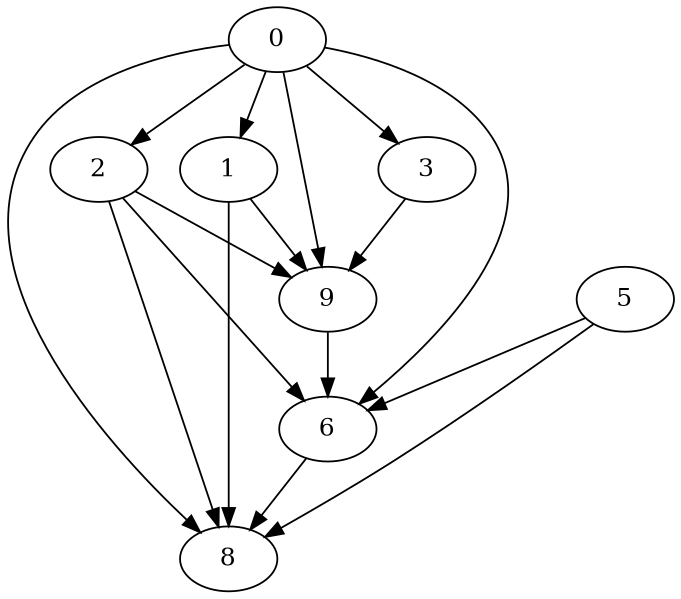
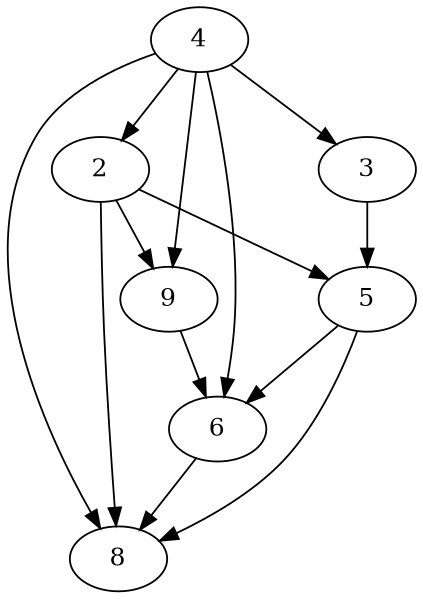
(277, 40) -> (200, 40)
(229, 169) -> none
(383, 227) -> (367, 226)
(207, 293) -> (221, 228)
